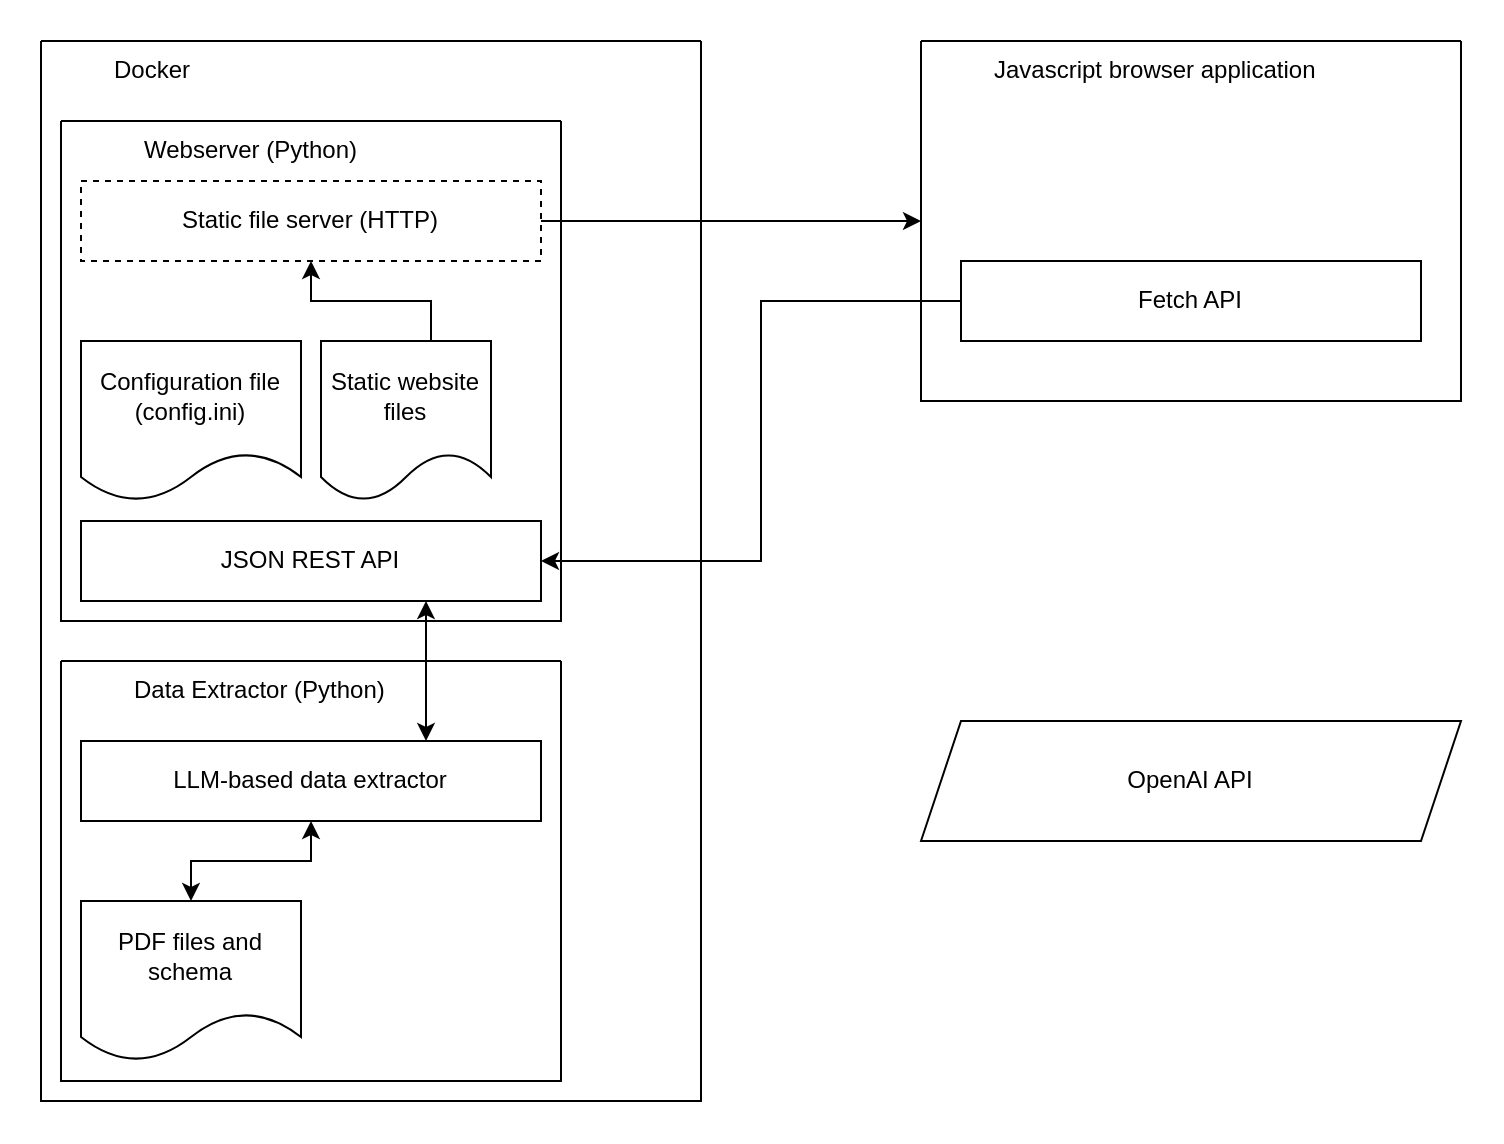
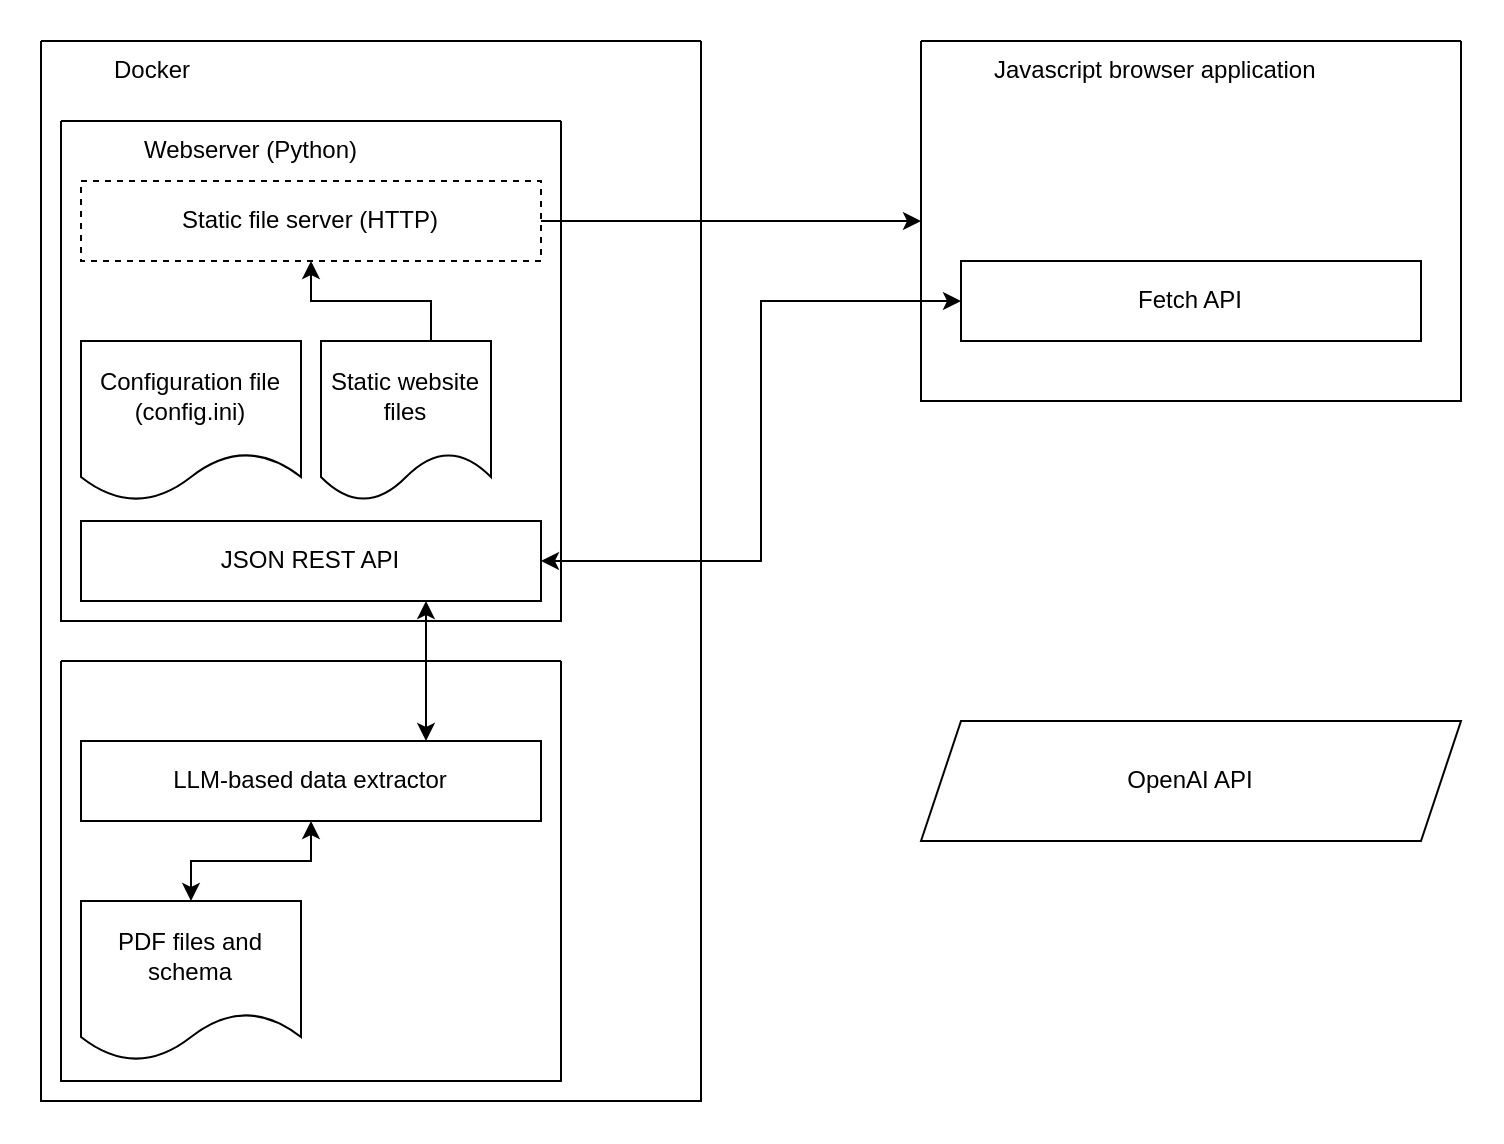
(951, 301) -> (946, 301)
(281, 691) -> none
